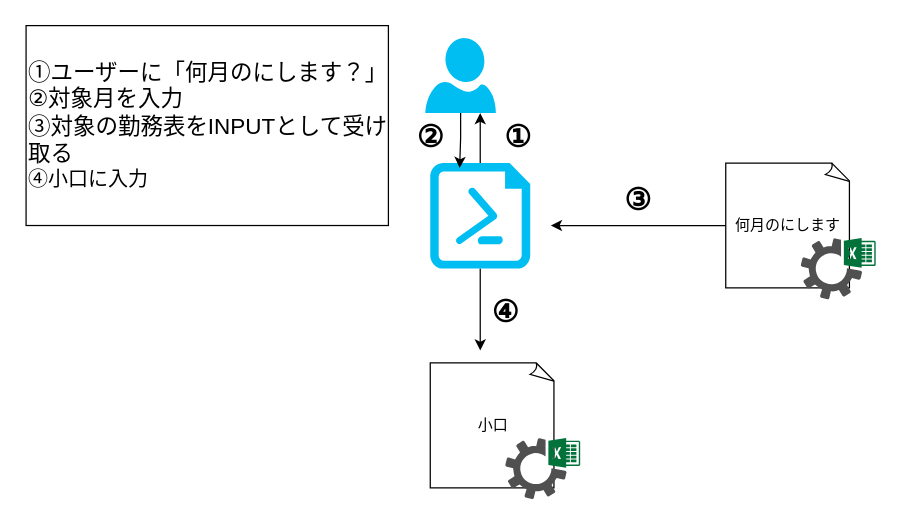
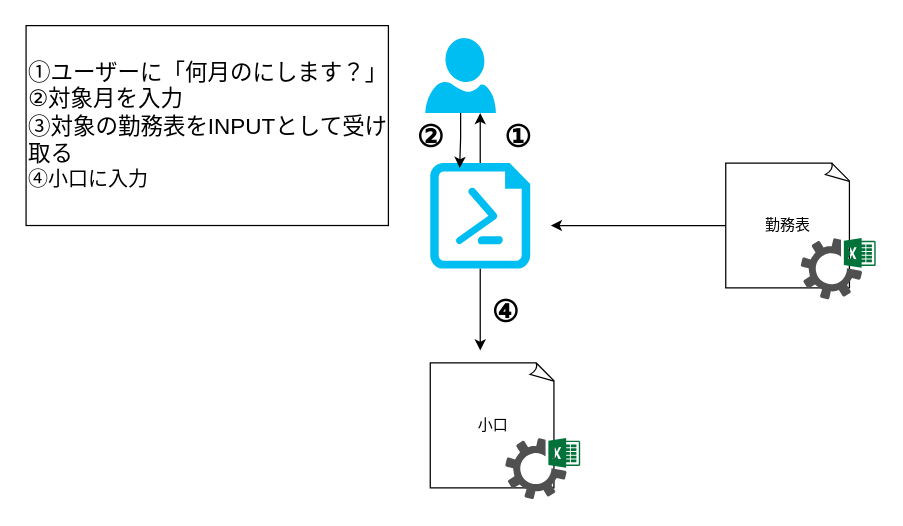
(638, 201) -> none
(788, 226) -> (788, 226)
